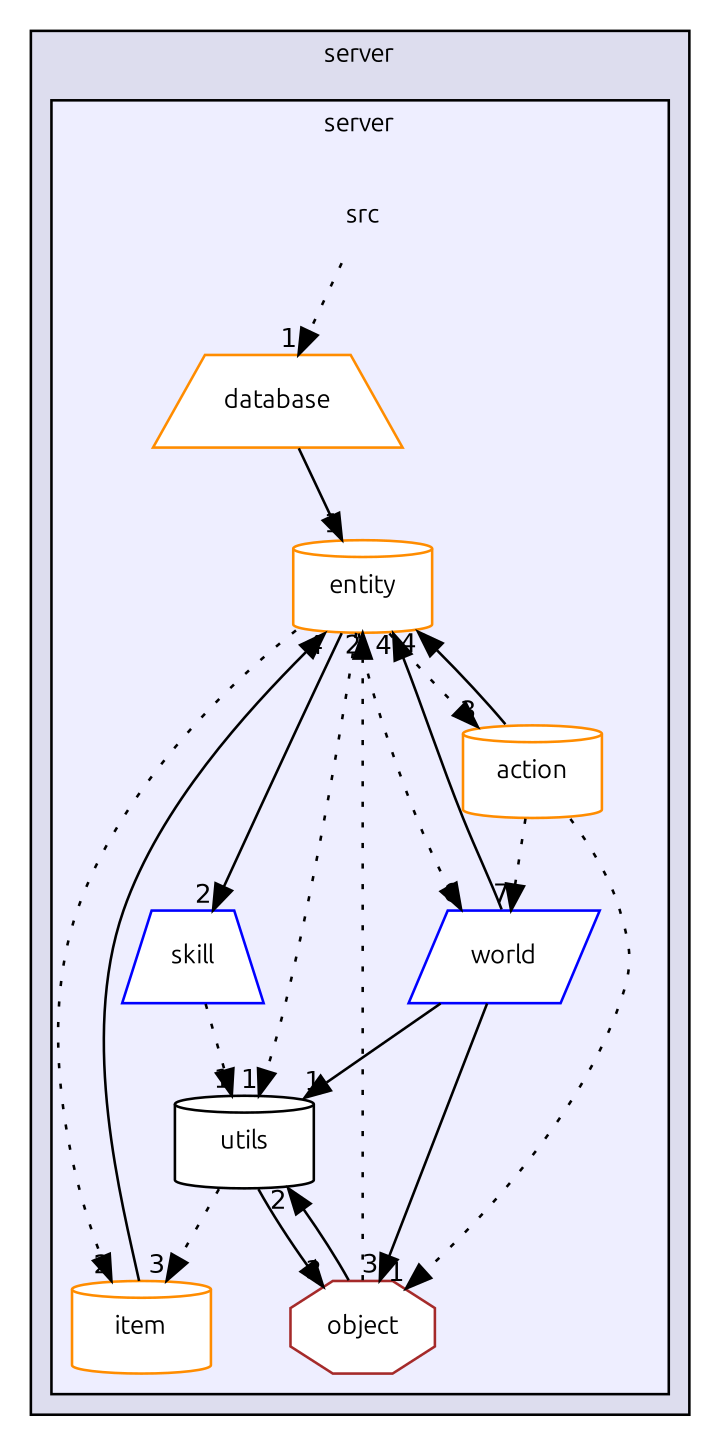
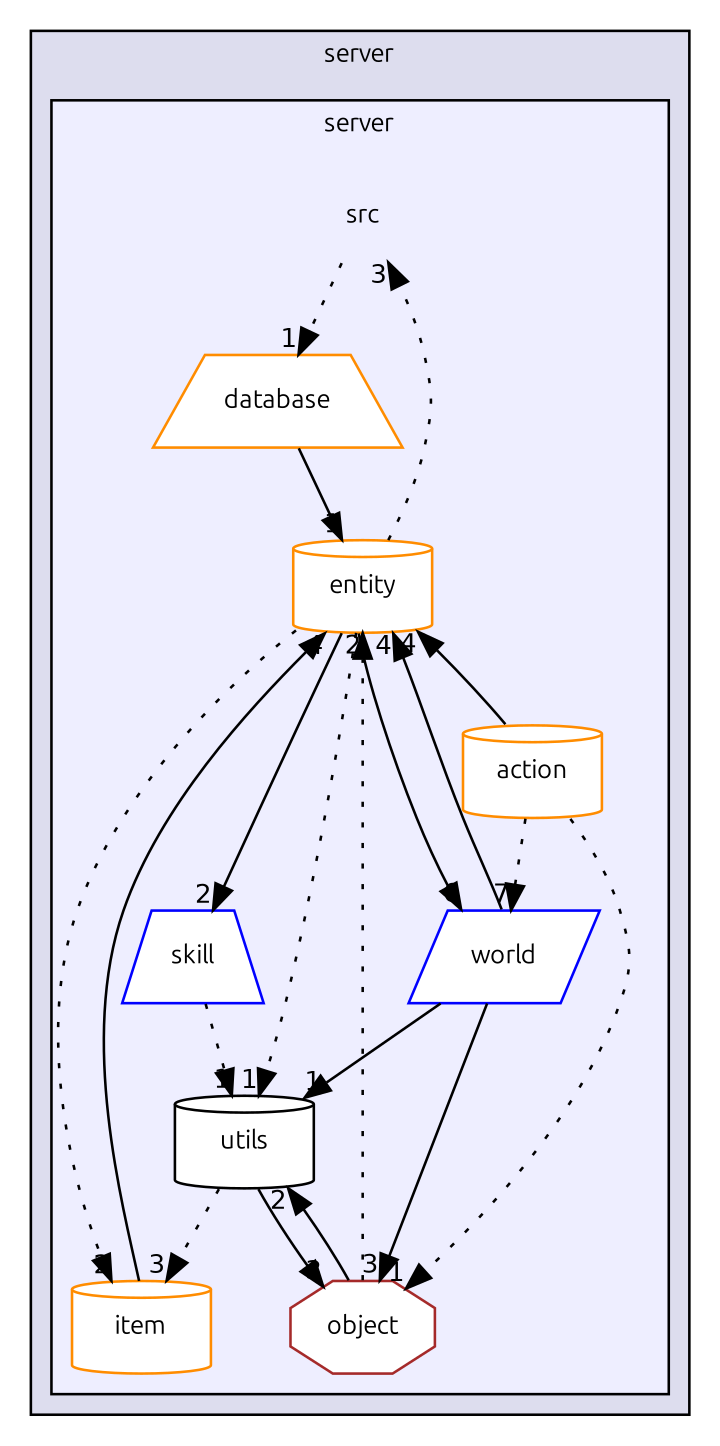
(427, 676) -> (430, 414)
(396, 763) -> (396, 763)
